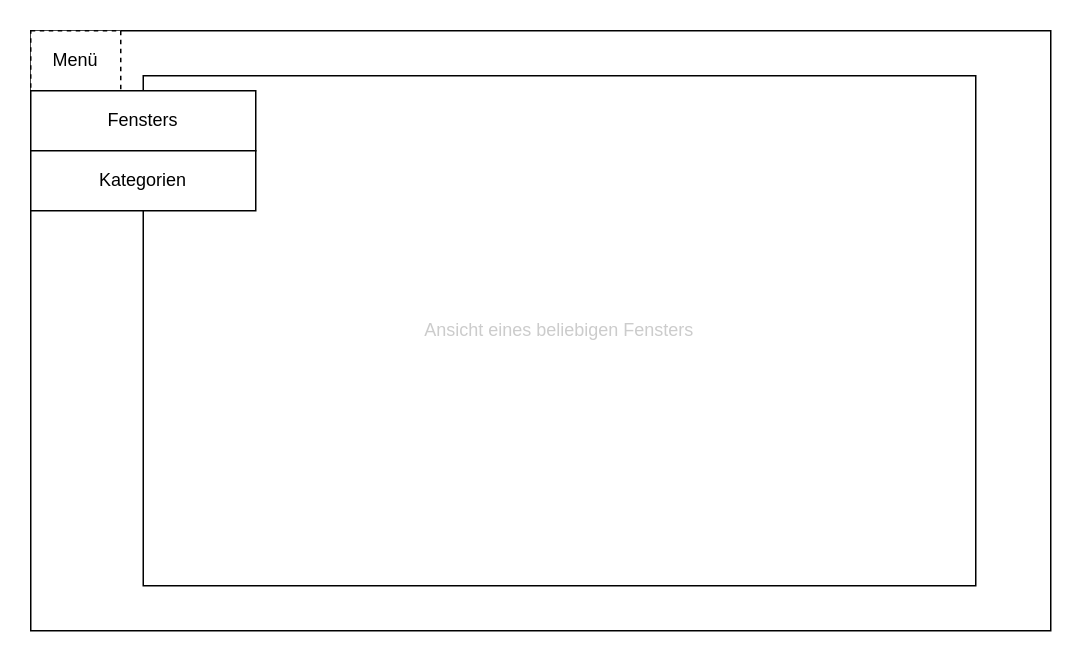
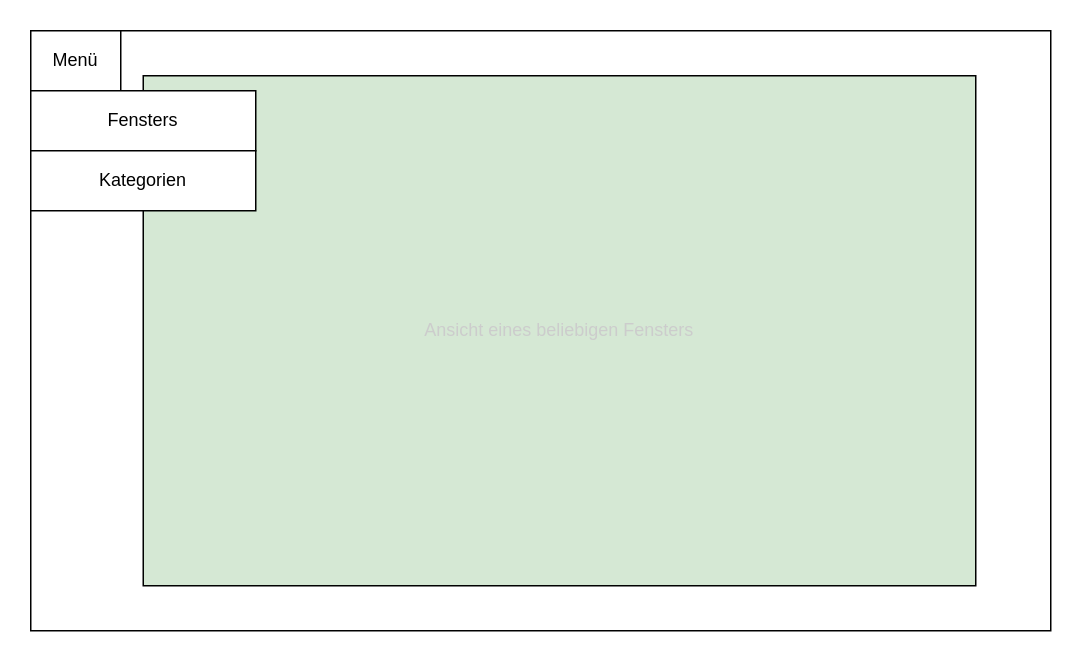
(76, 61) -> (76, 61)
(560, 331) -> (560, 331)
